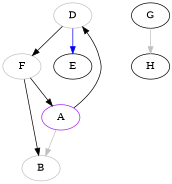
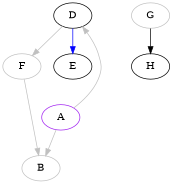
(73, 16) -> (73, 16)
(151, 16) -> (151, 16)
(50, 38) -> (50, 38)
(151, 38) -> (151, 38)
(100, 73) -> (100, 73)
(39, 89) -> none
(31, 114) -> (31, 114)
